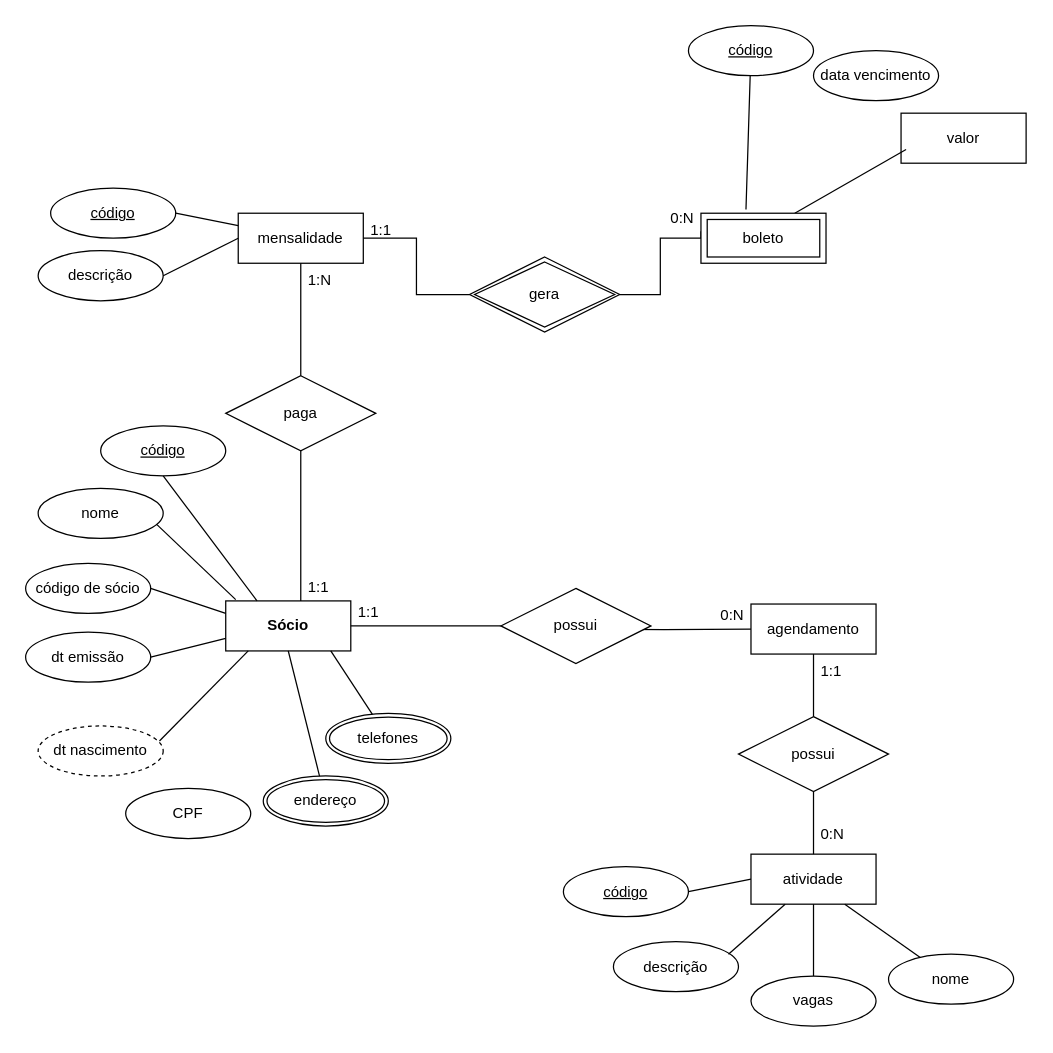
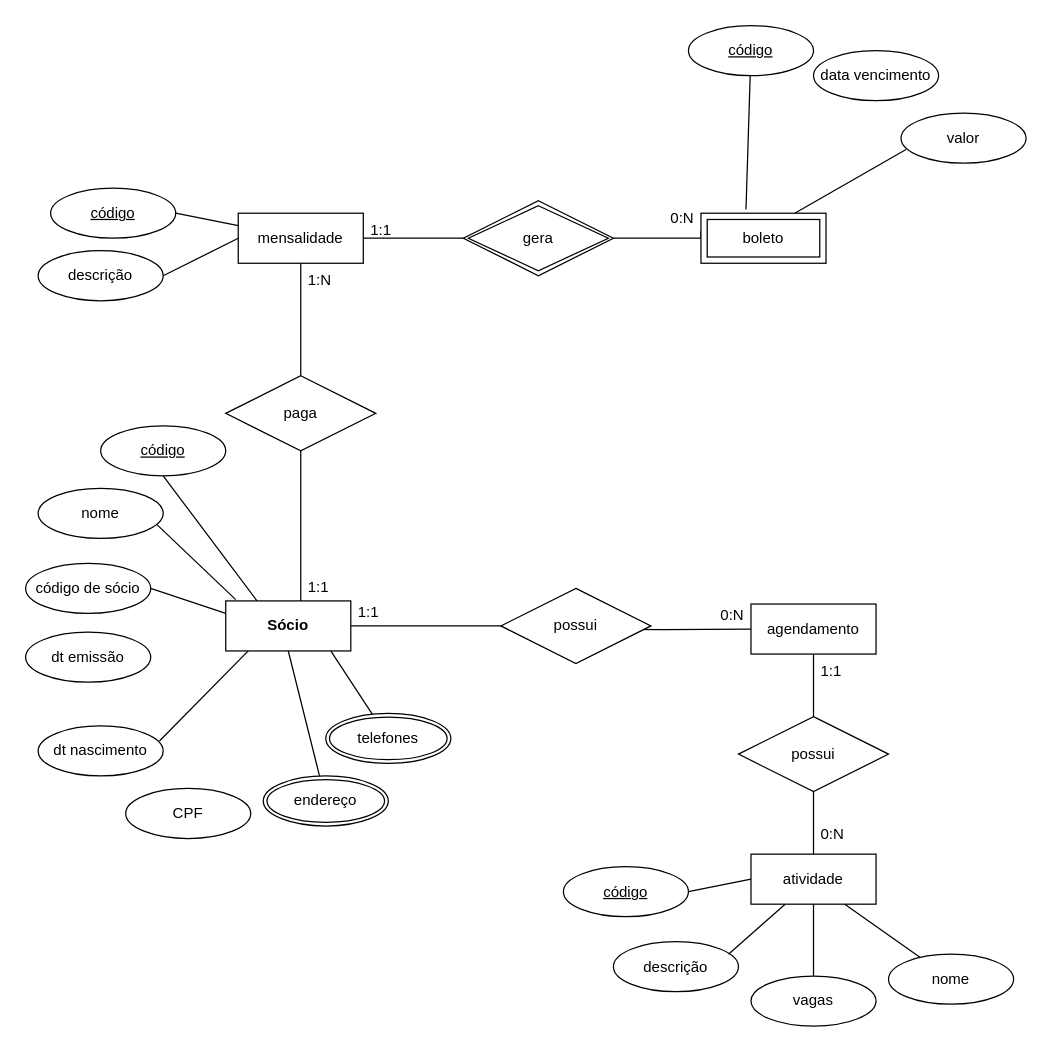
(963, 138) -> (963, 138)
(544, 294) -> (538, 238)
(188, 648) -> none
(101, 751) -> (101, 751)
